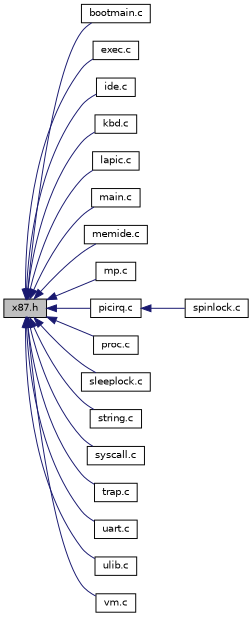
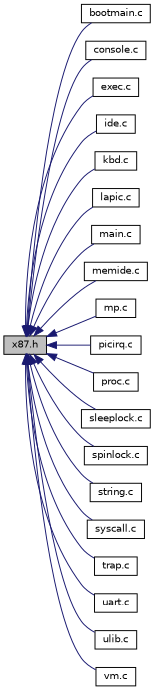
none -> (116, 50)
(168, 308) -> (58, 409)
